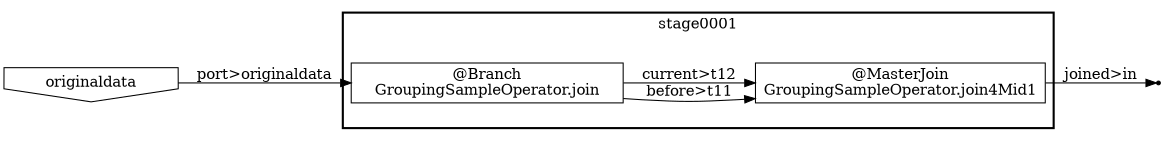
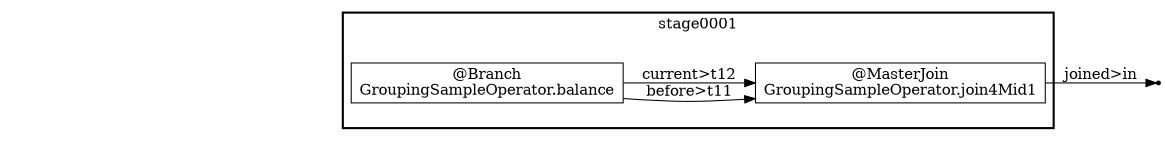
(91, 83) -> none
(487, 83) -> (487, 83)
